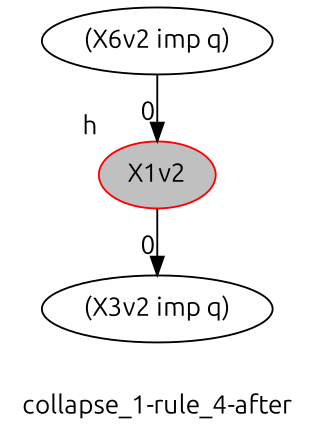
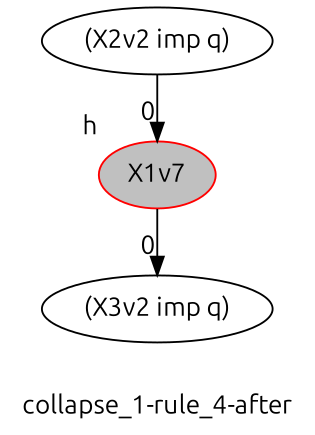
(157, 41) -> (157, 41)
(157, 175) -> (157, 175)
